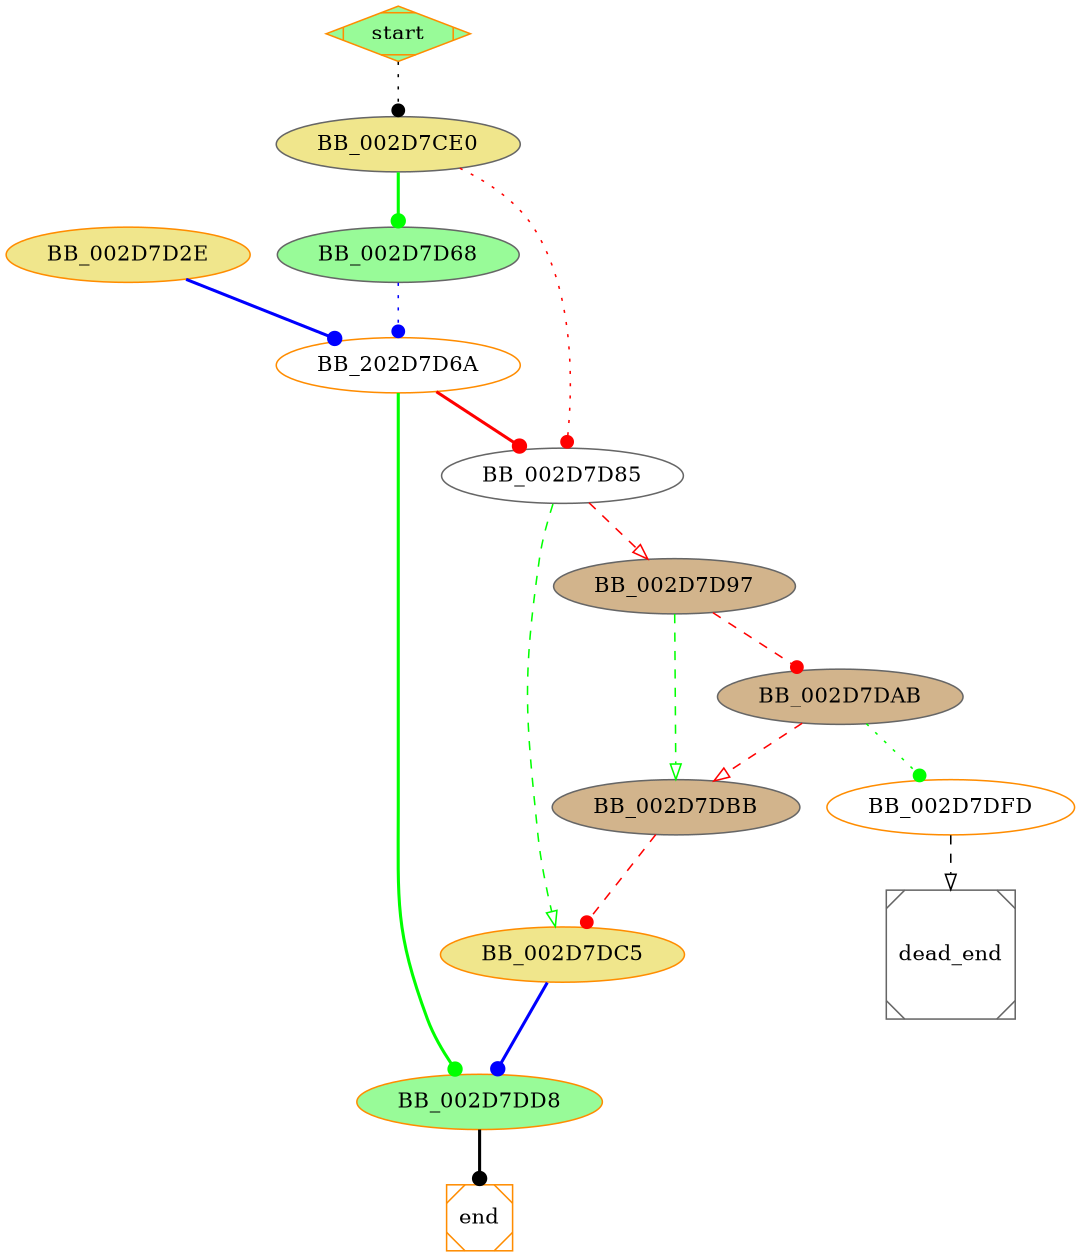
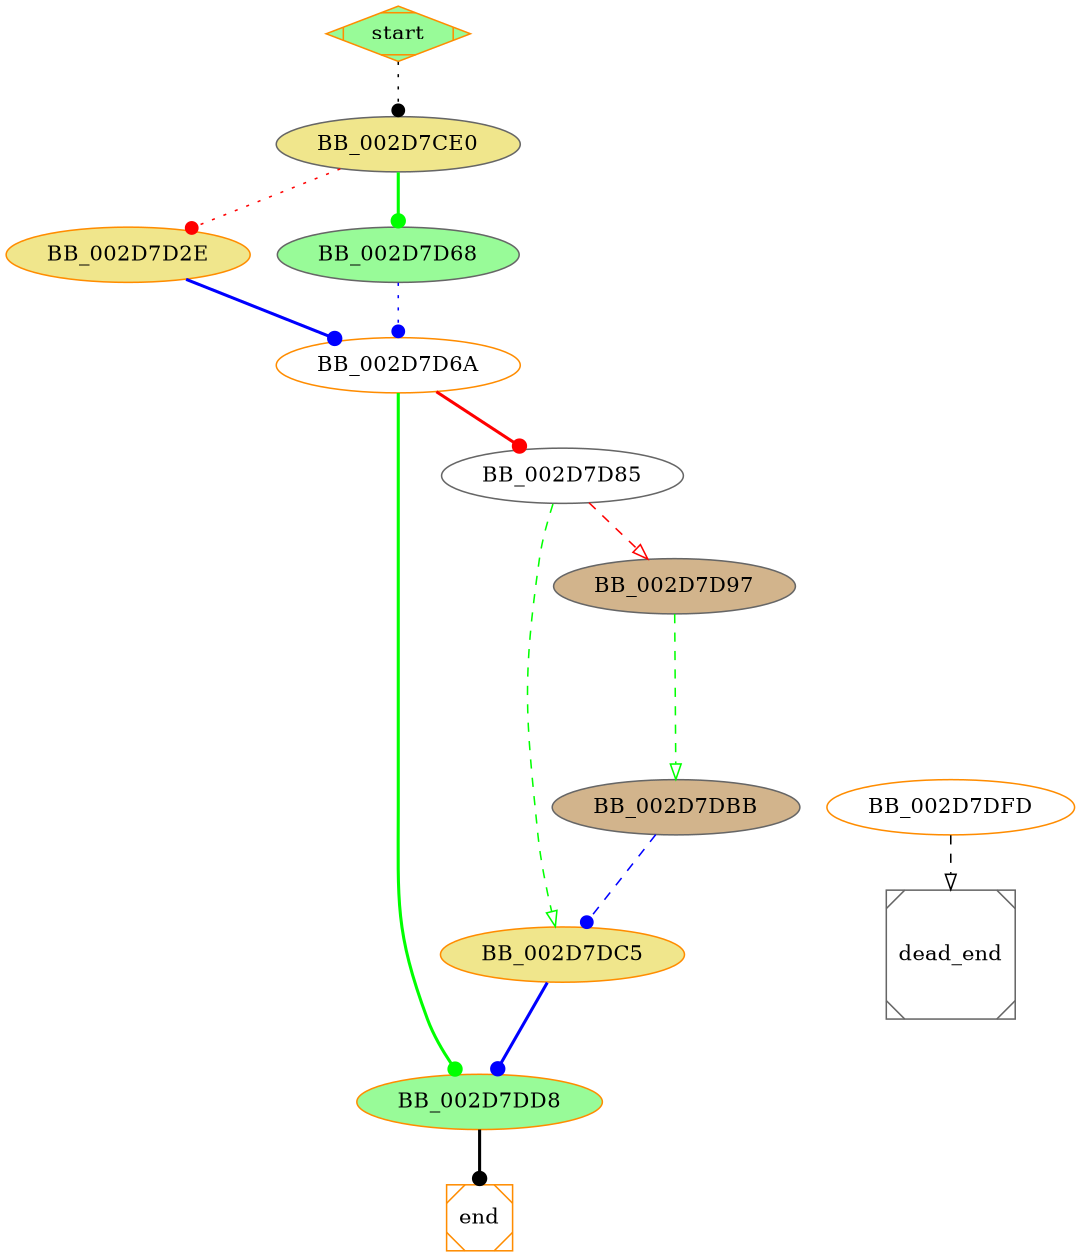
(557, 282) -> (269, 197)
(398, 365) -> (398, 365)
(840, 697) -> none
(623, 876) -> (623, 876)
